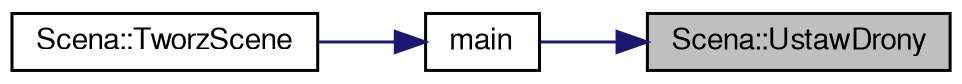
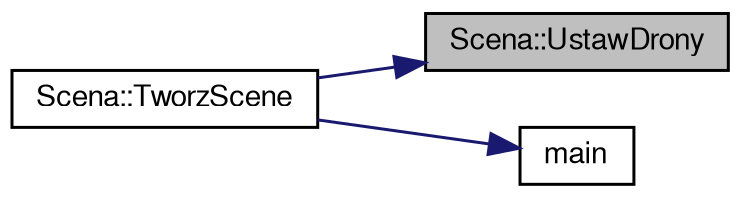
(579, 42) -> (357, 72)
